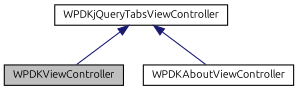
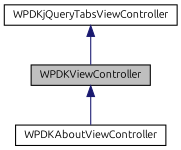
(184, 48) -> (91, 111)
